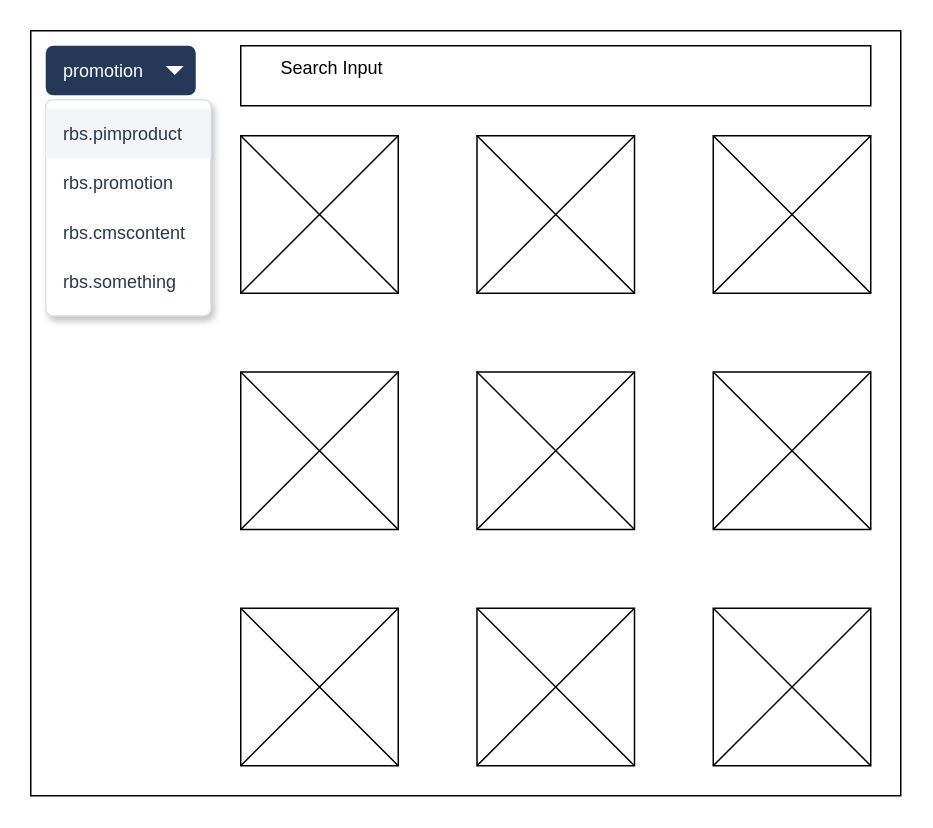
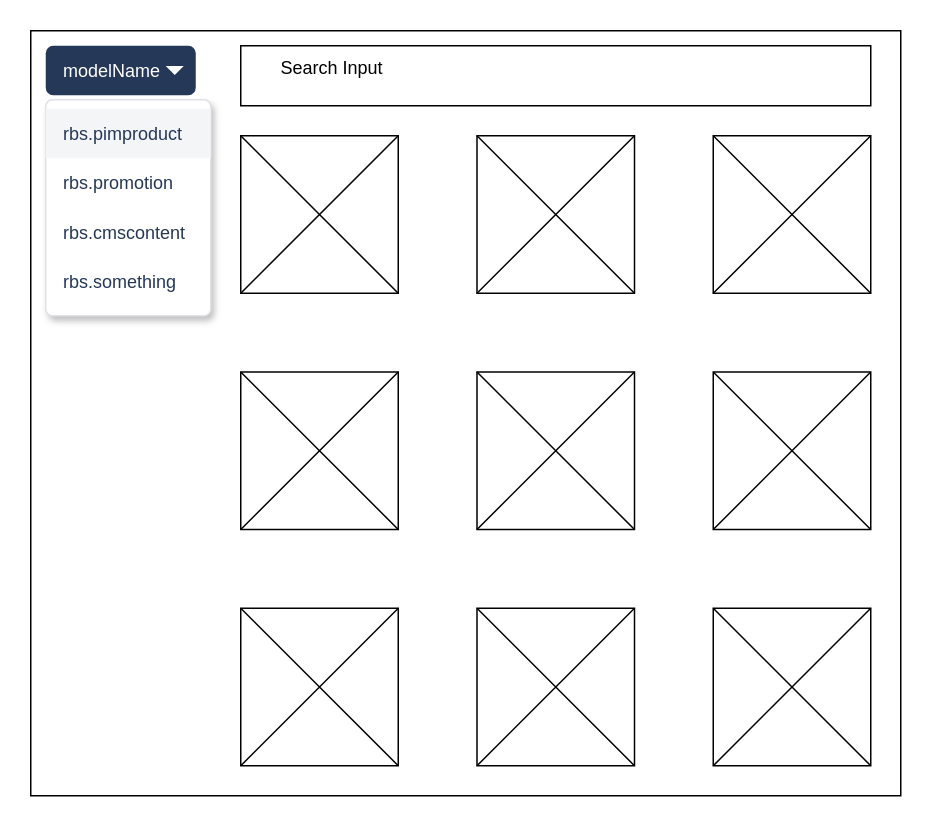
(107, 71) -> (107, 71)
